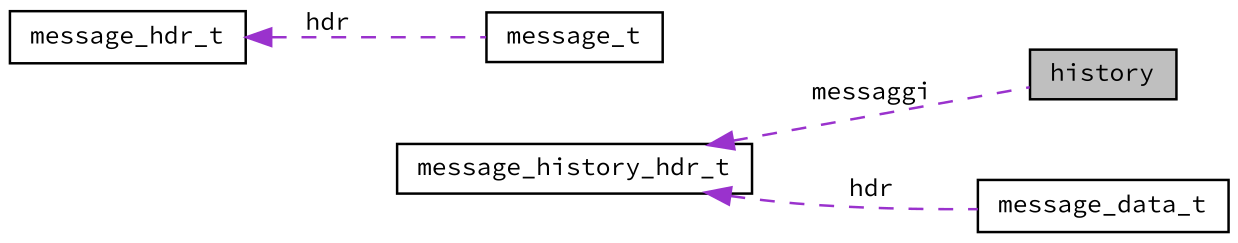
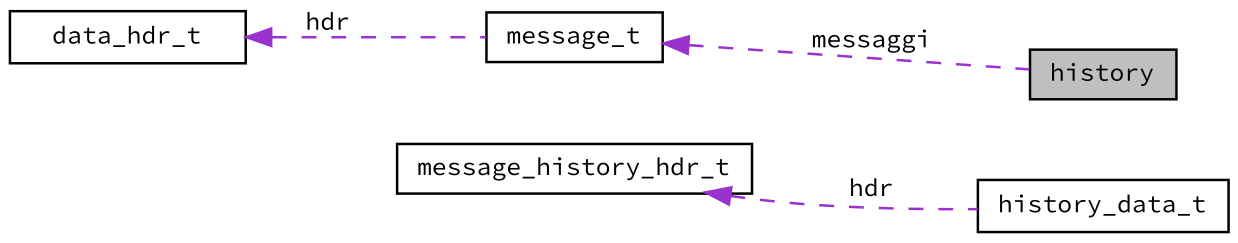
(128, 37) -> (128, 37)
(881, 114) -> (859, 57)
(1103, 206) -> (1103, 206)
